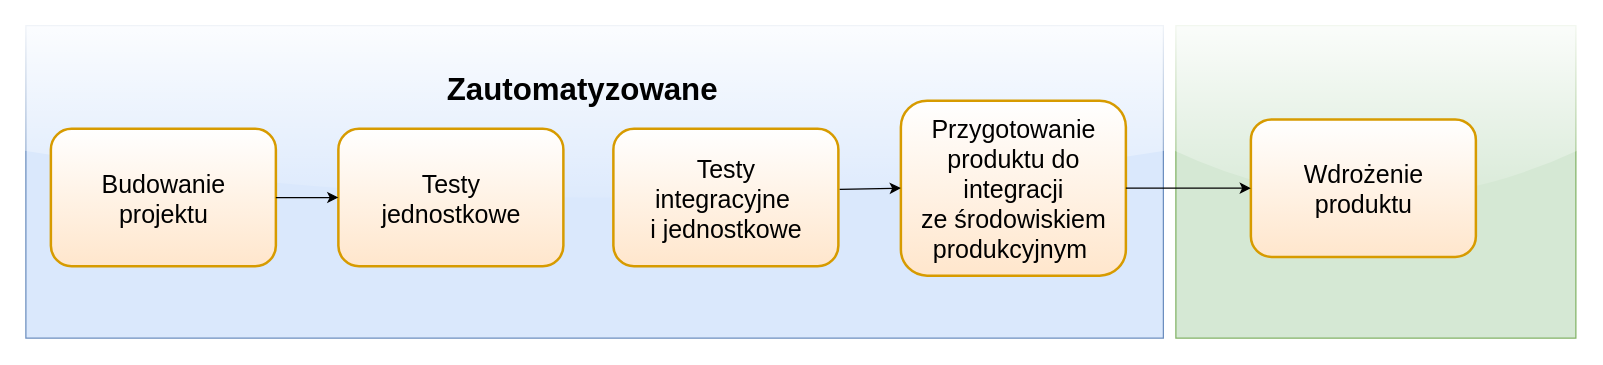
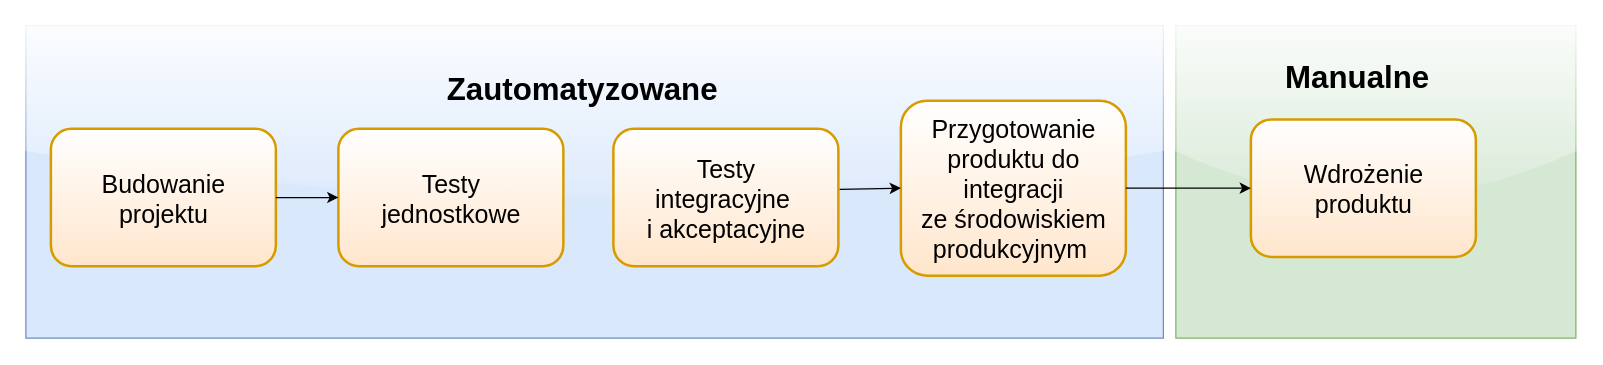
none -> (1357, 76)
(726, 198) -> (726, 198)
